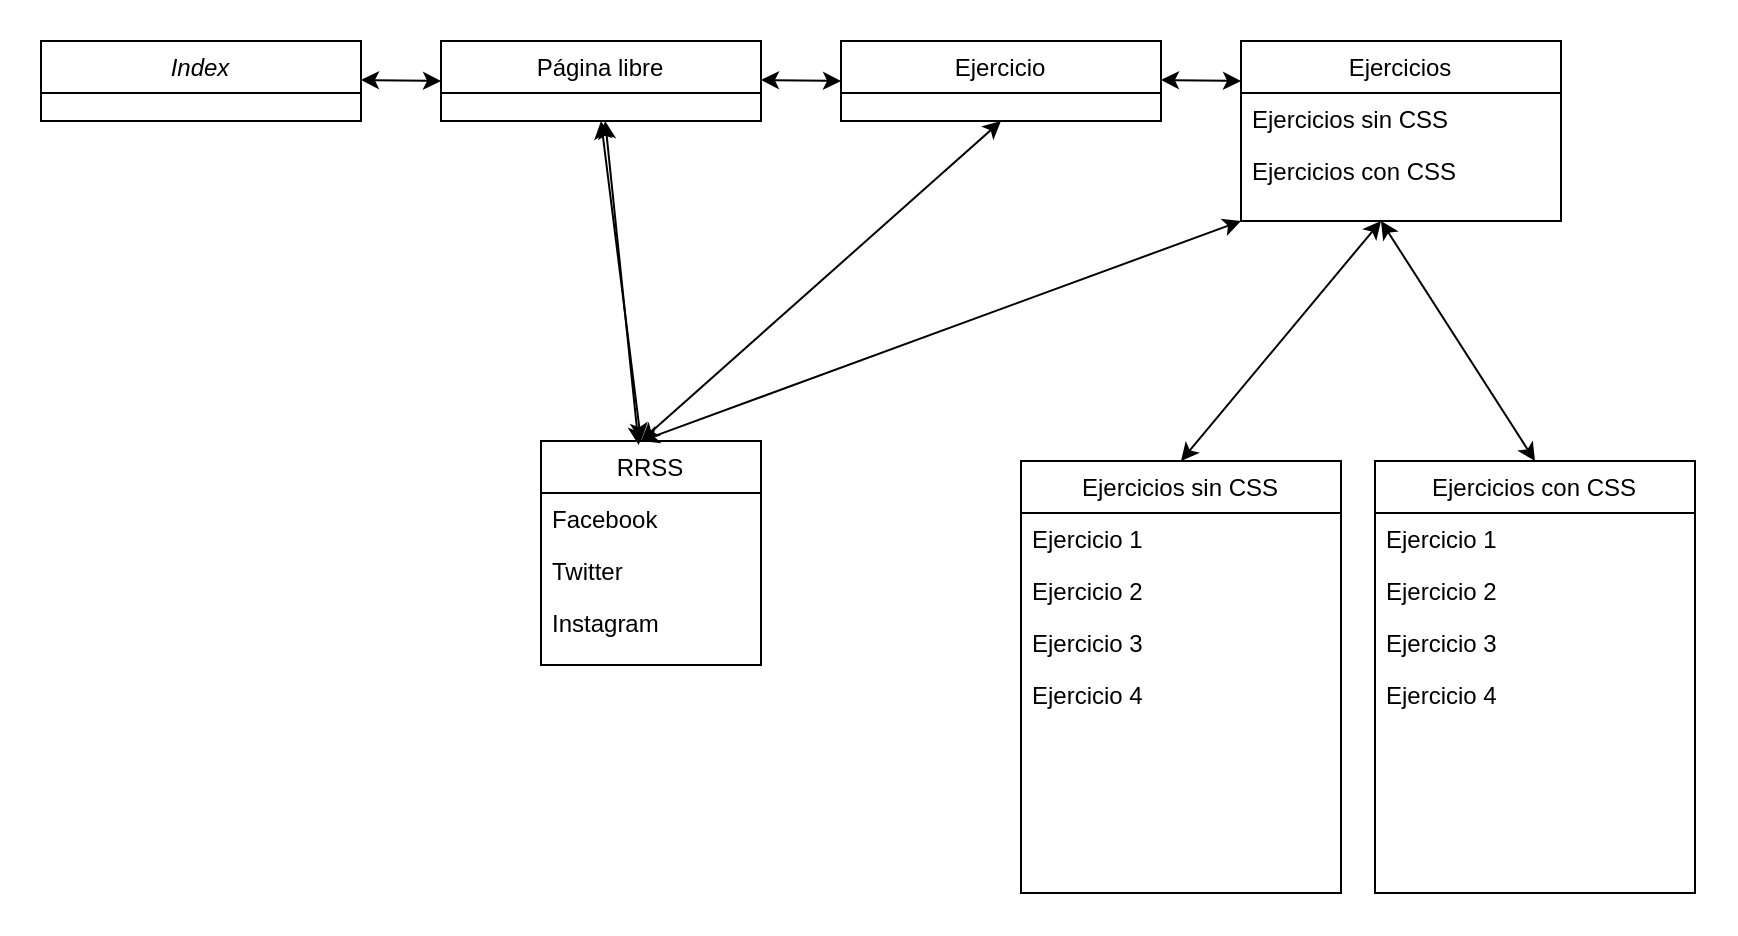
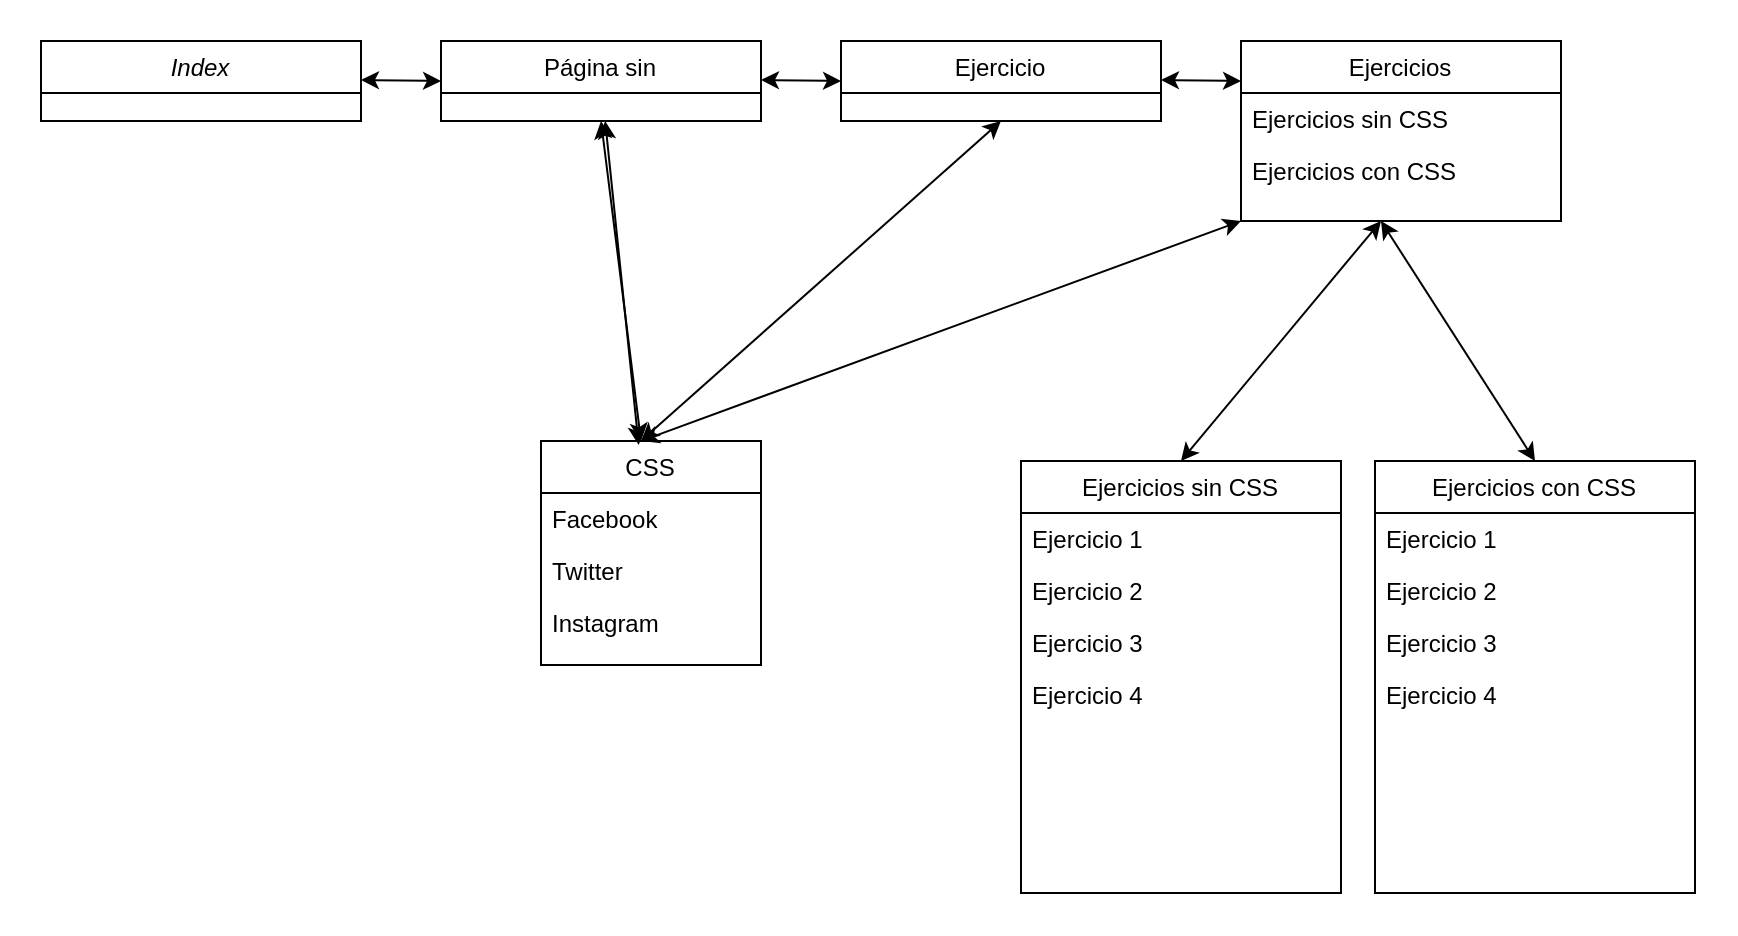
(600, 68) -> (600, 68)
(650, 468) -> (650, 468)
